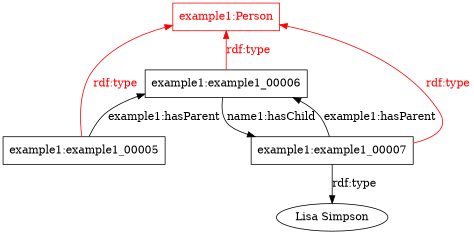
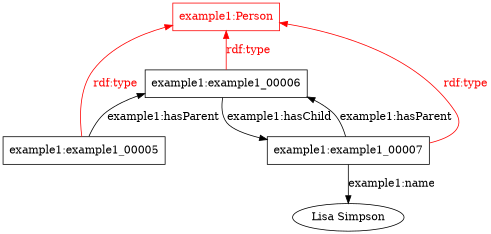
(271, 117) -> (279, 117)
(354, 184) -> (392, 184)
